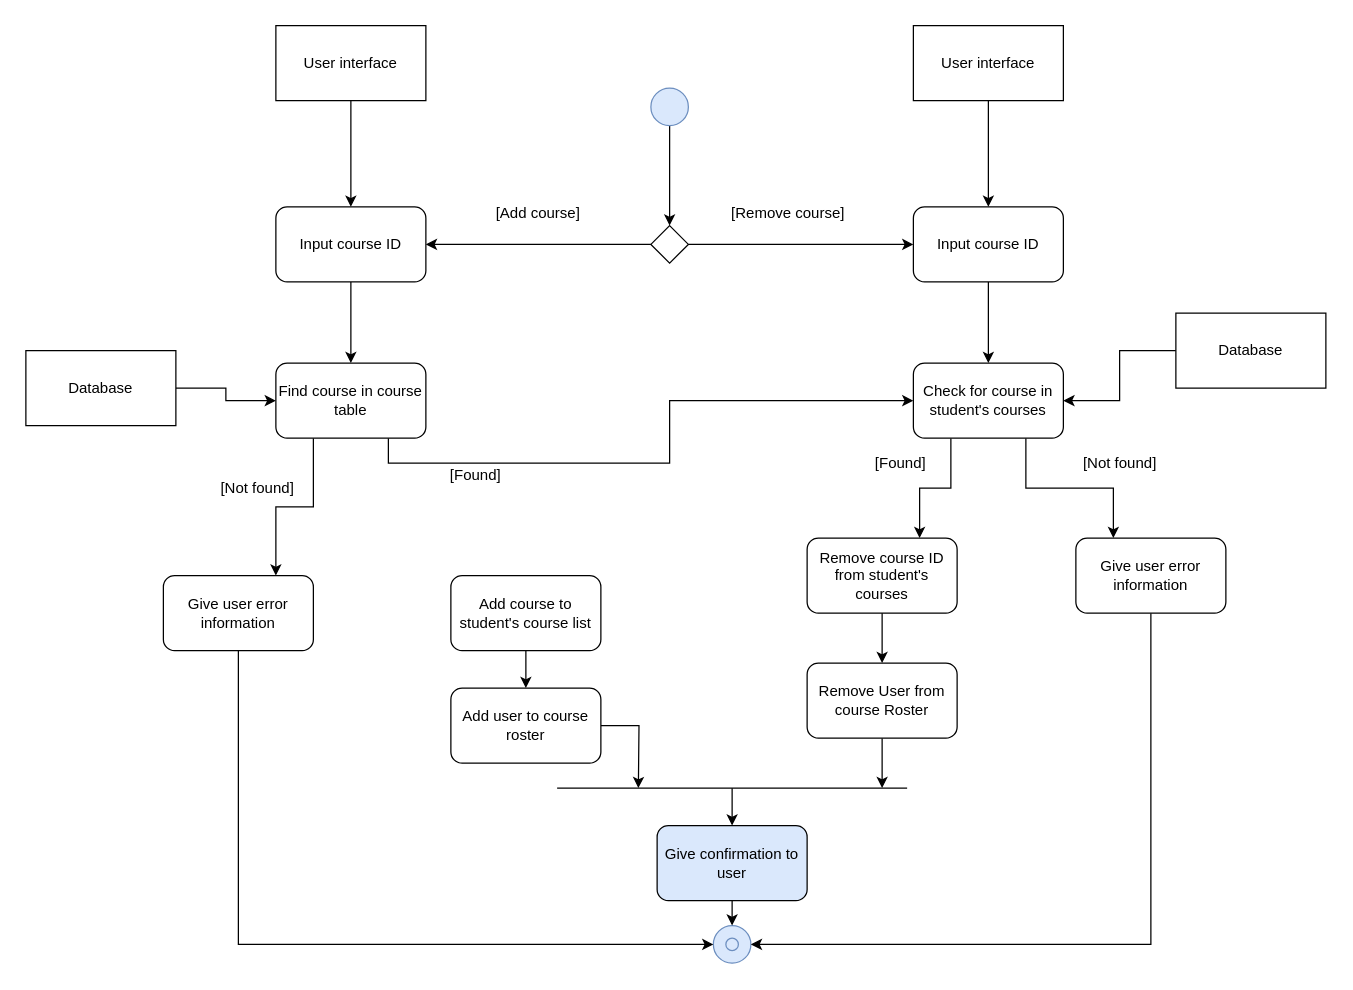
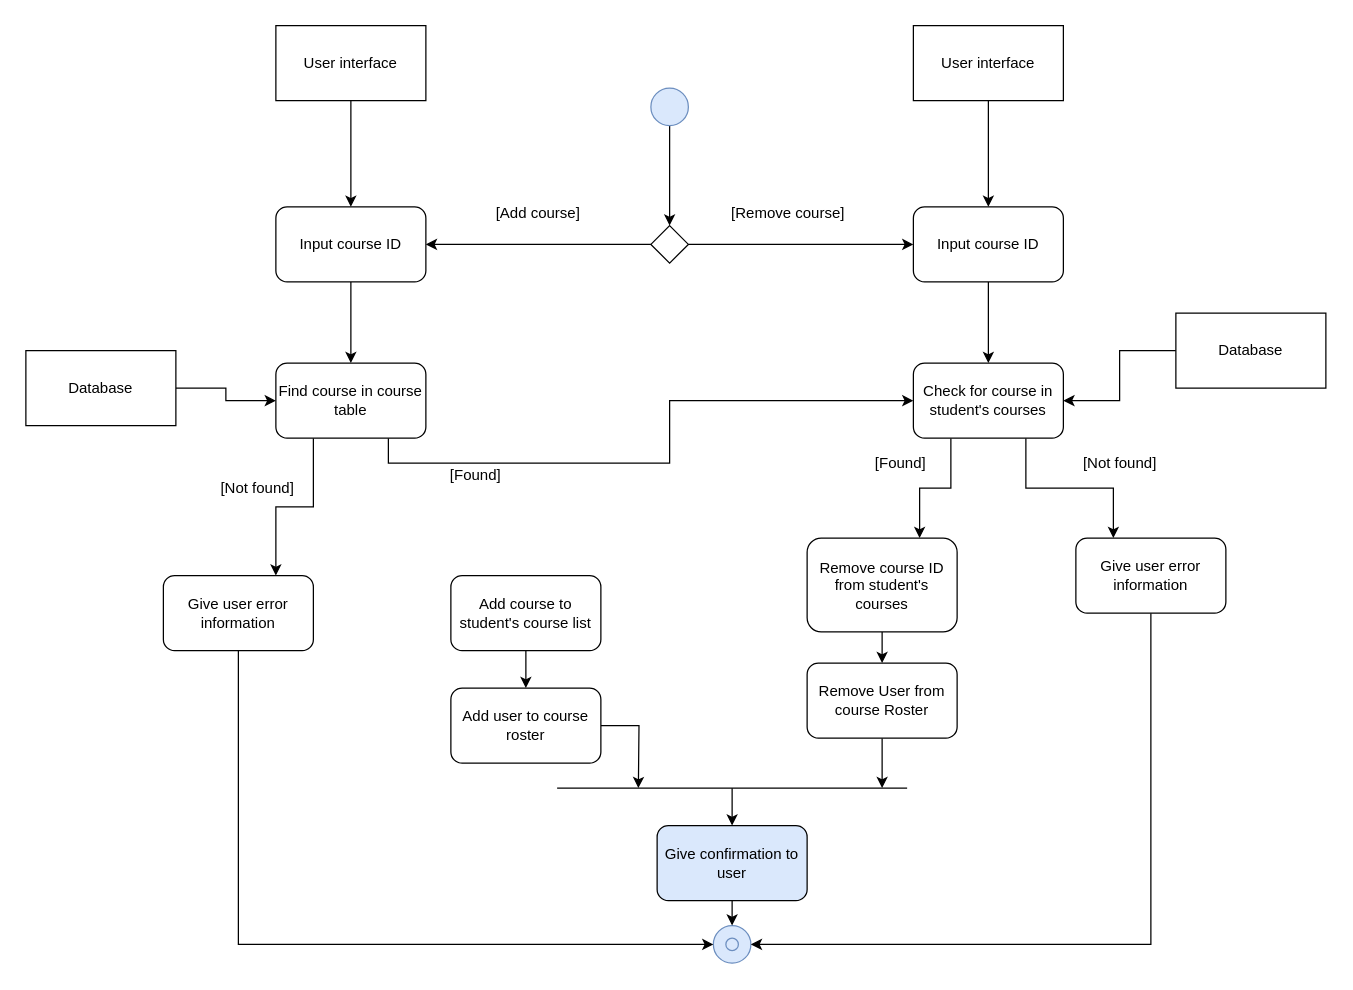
(882, 576) -> (882, 585)
